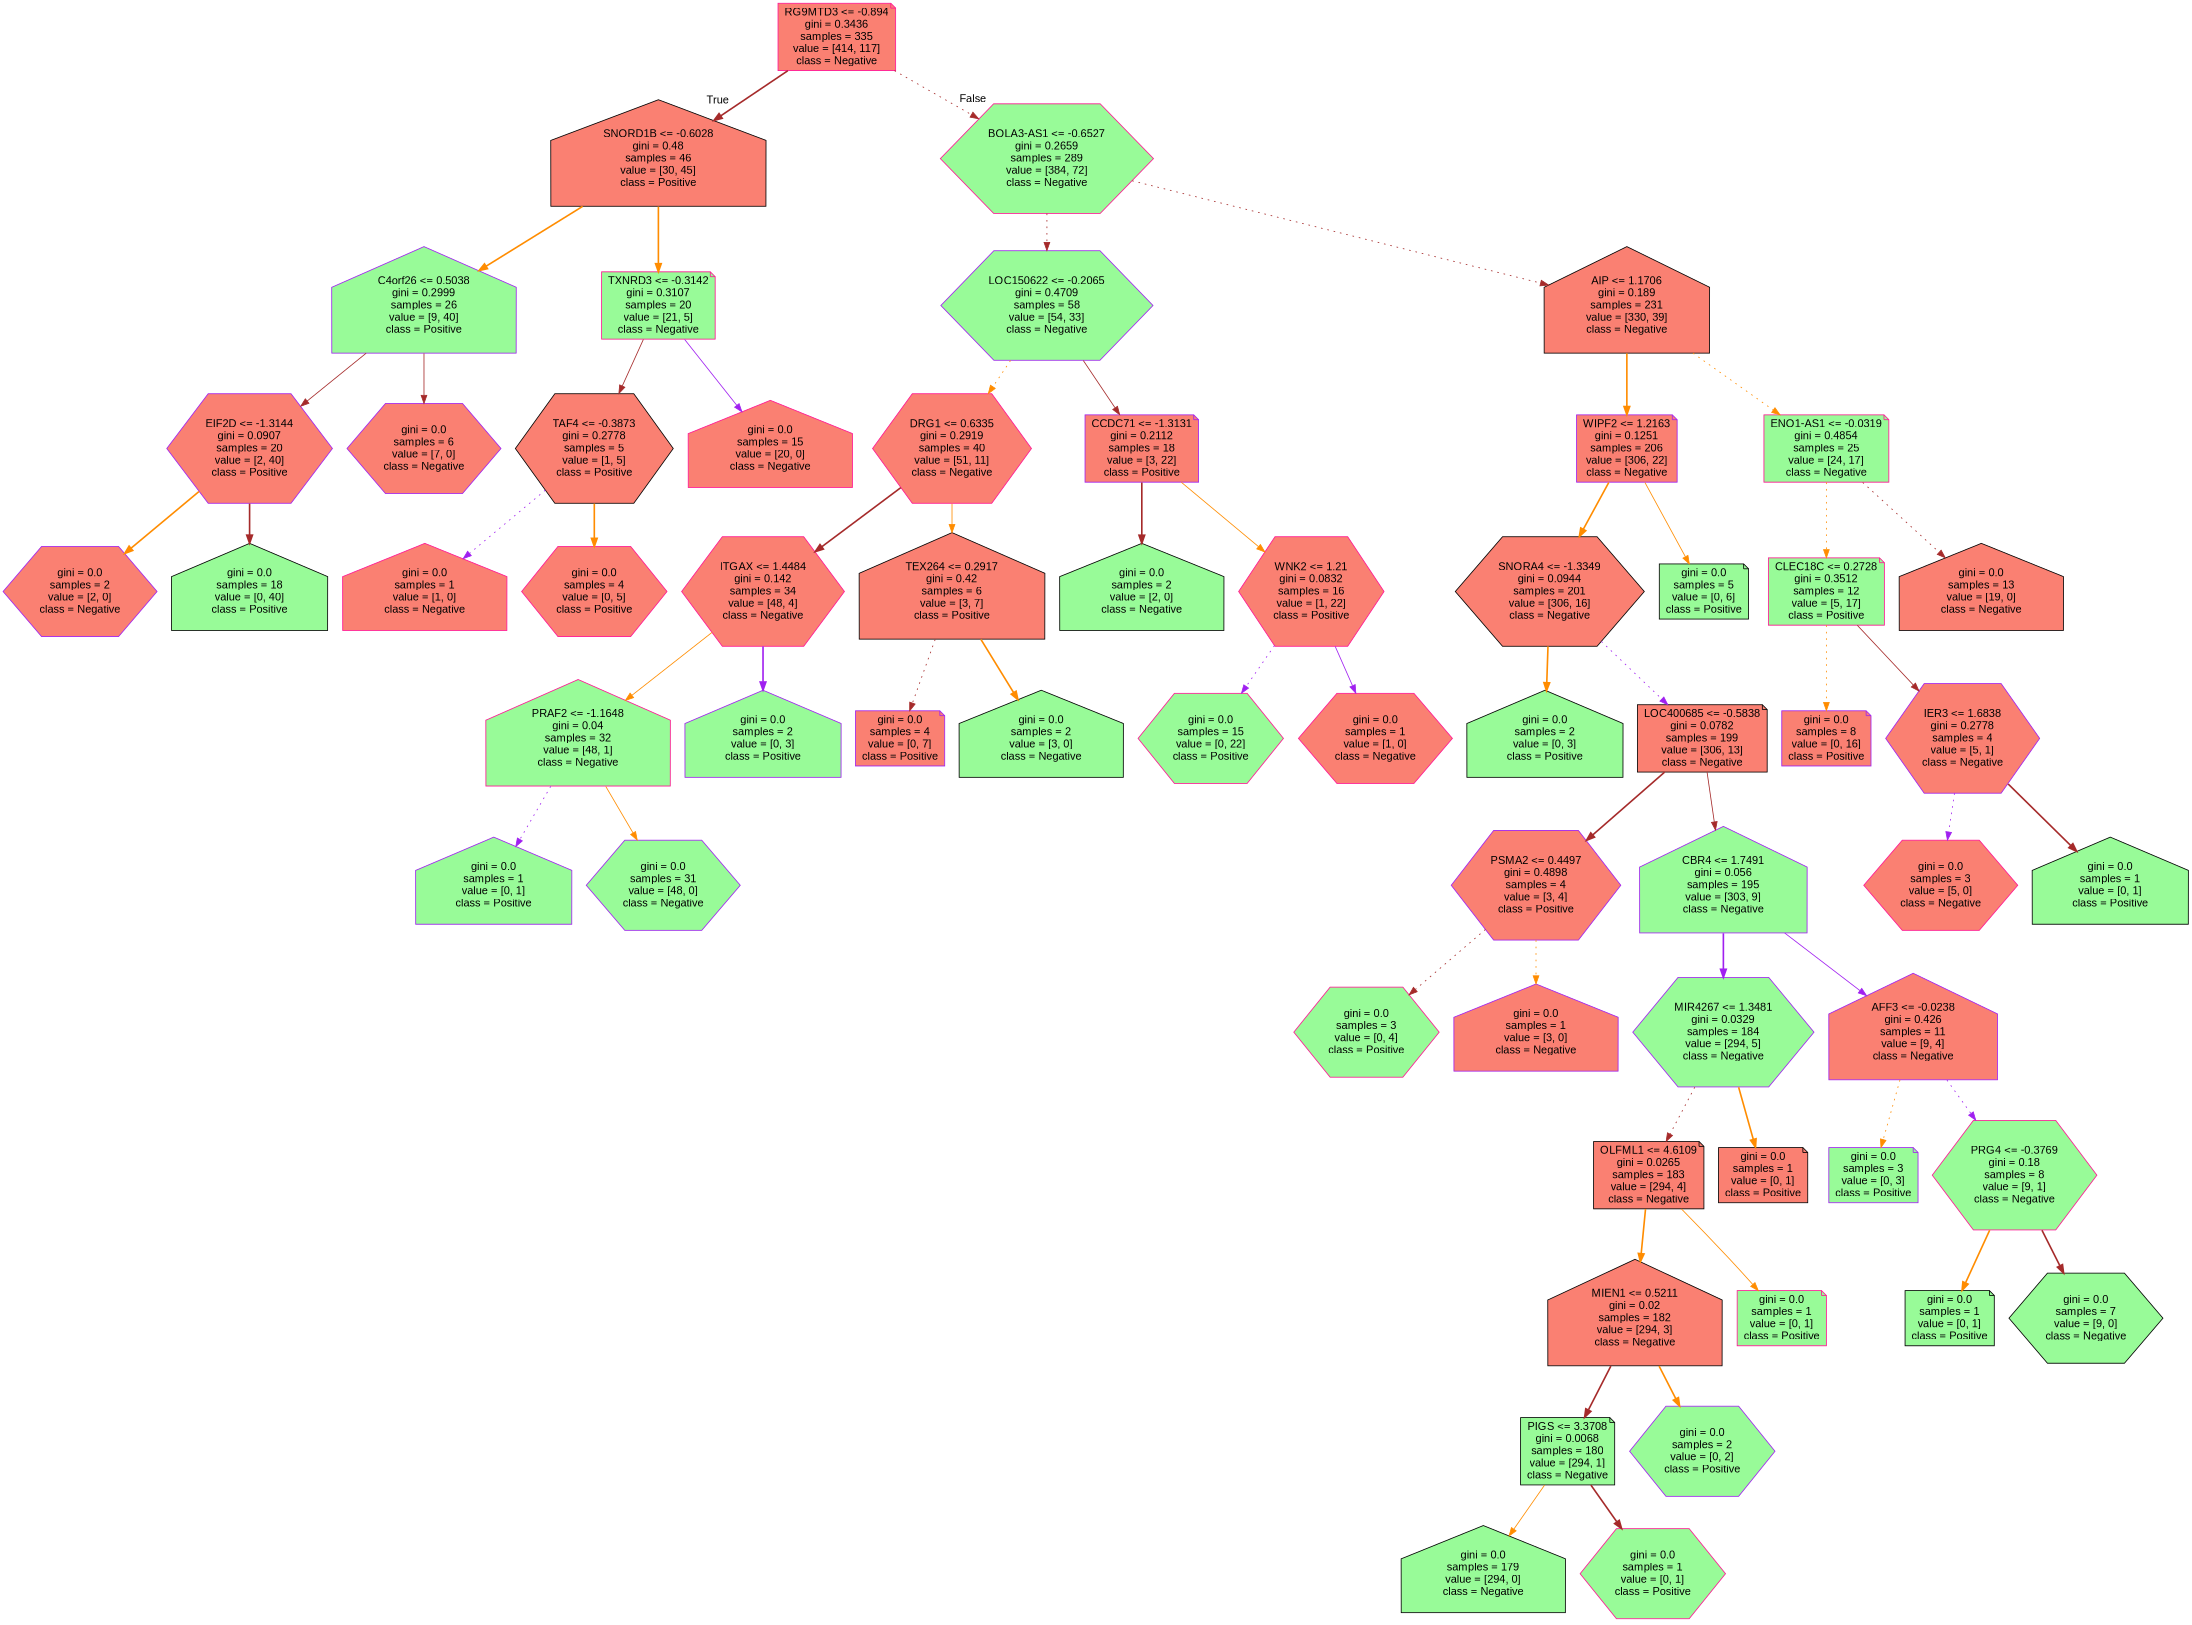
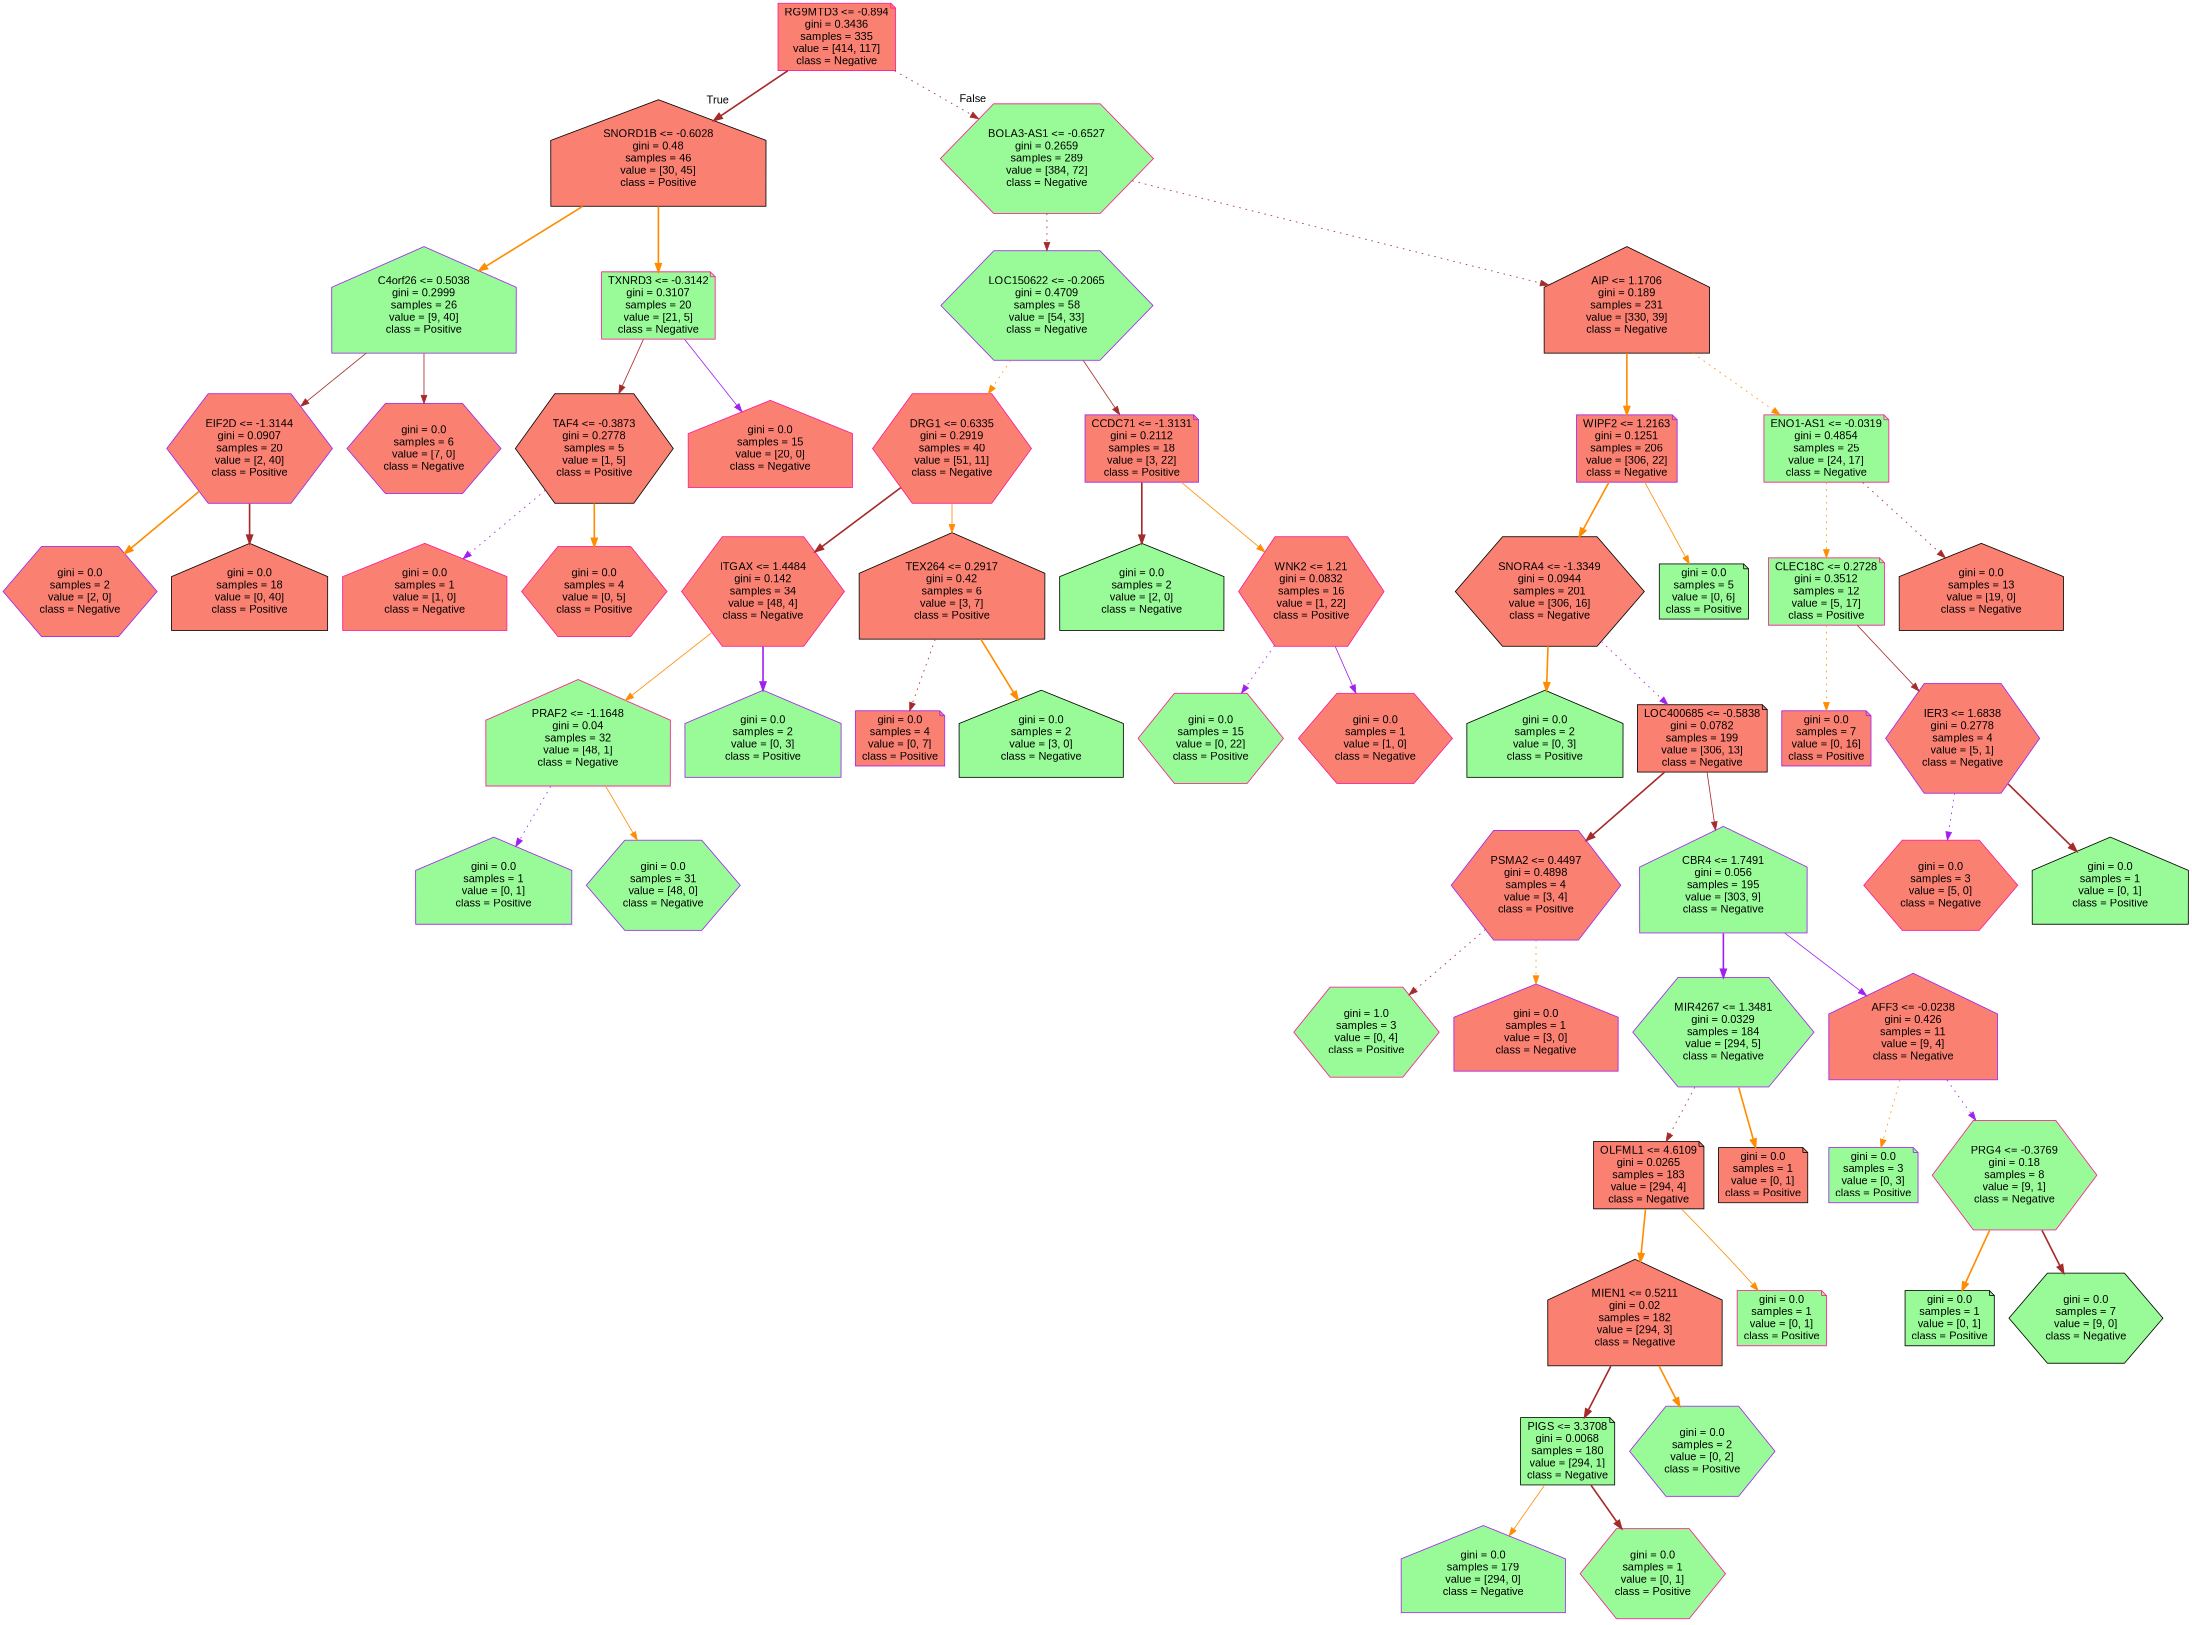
(250, 591) -> (250, 591)
(1826, 738) -> (1826, 738)
(1366, 1032) -> (1366, 1032)
(1483, 1574) -> (1483, 1574)
